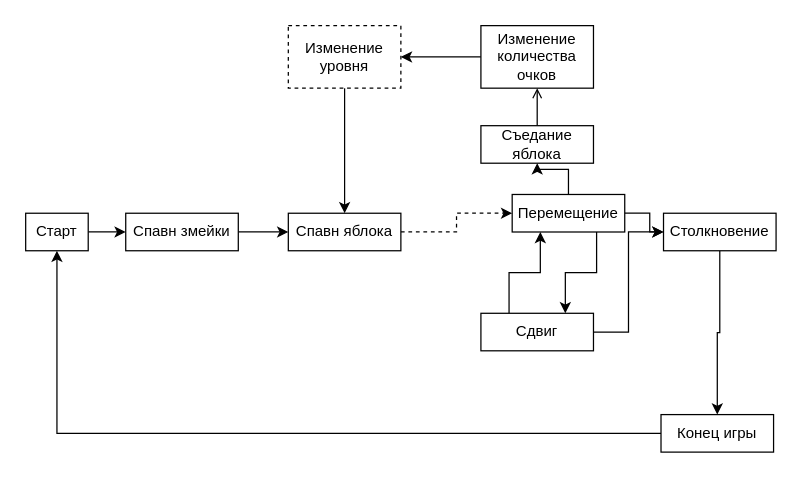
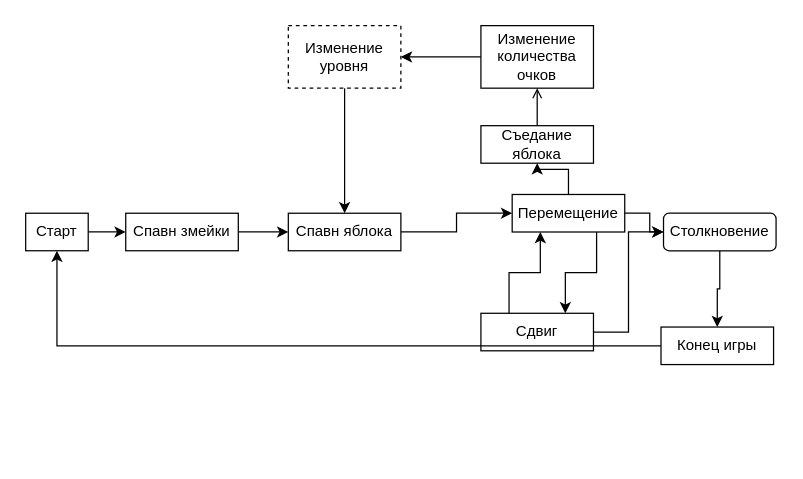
(456, 227) -> (456, 227)
(719, 232) -> (719, 232)
(717, 433) -> (717, 346)
